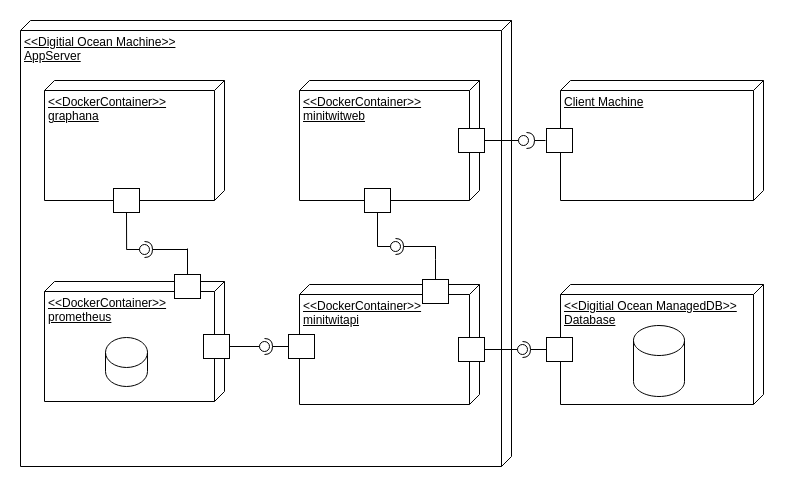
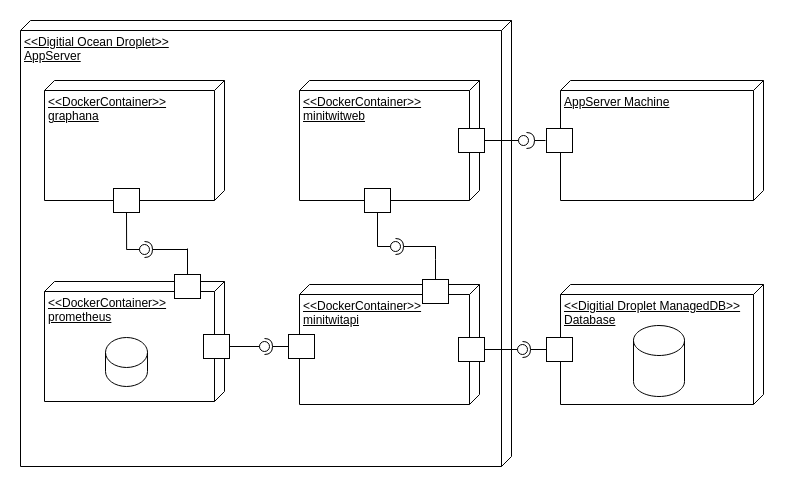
(101, 50) -> (101, 50)
(605, 103) -> (619, 103)
(649, 314) -> (654, 314)
